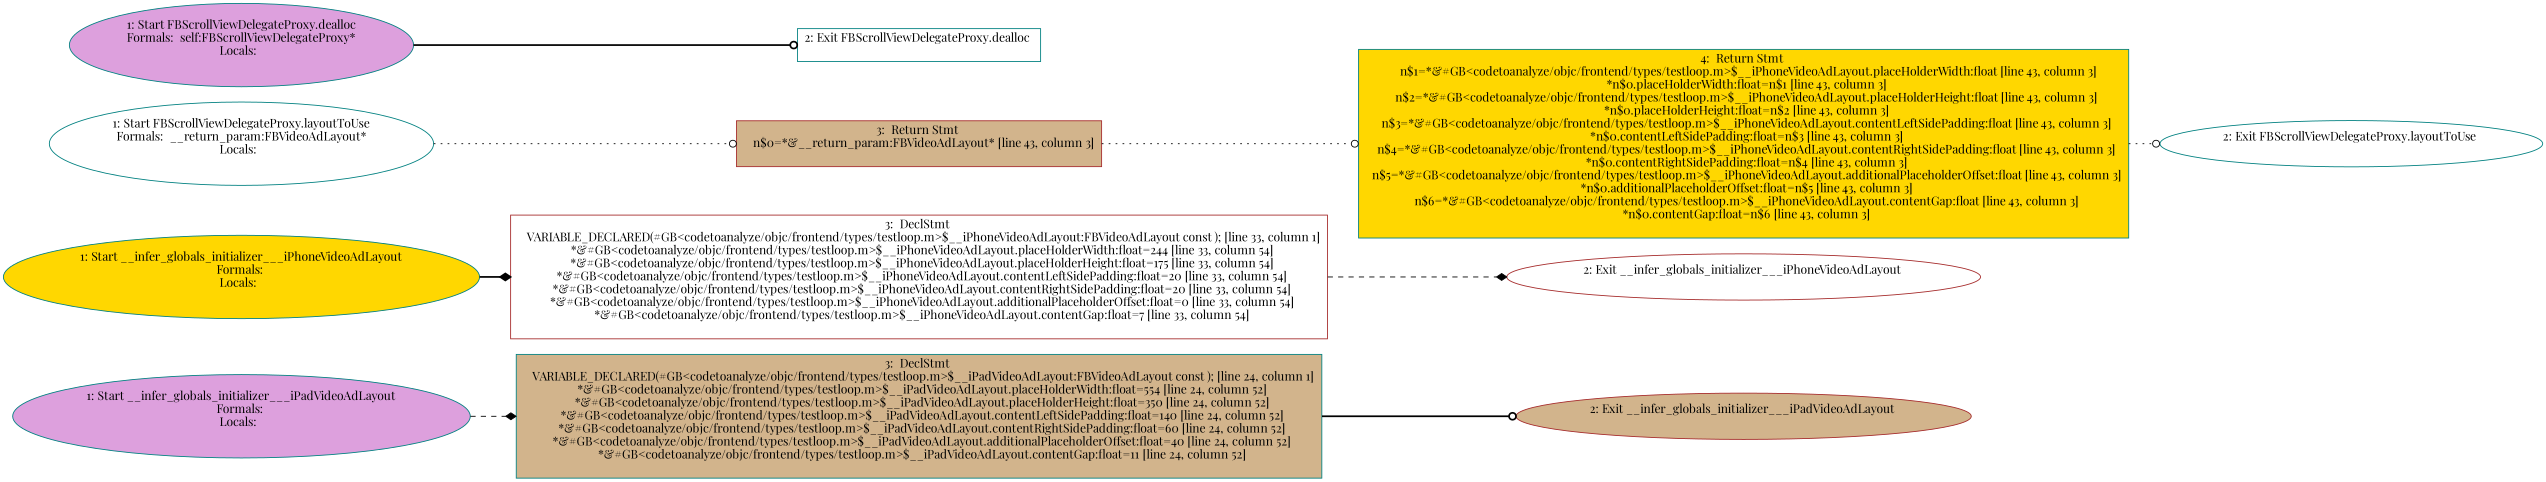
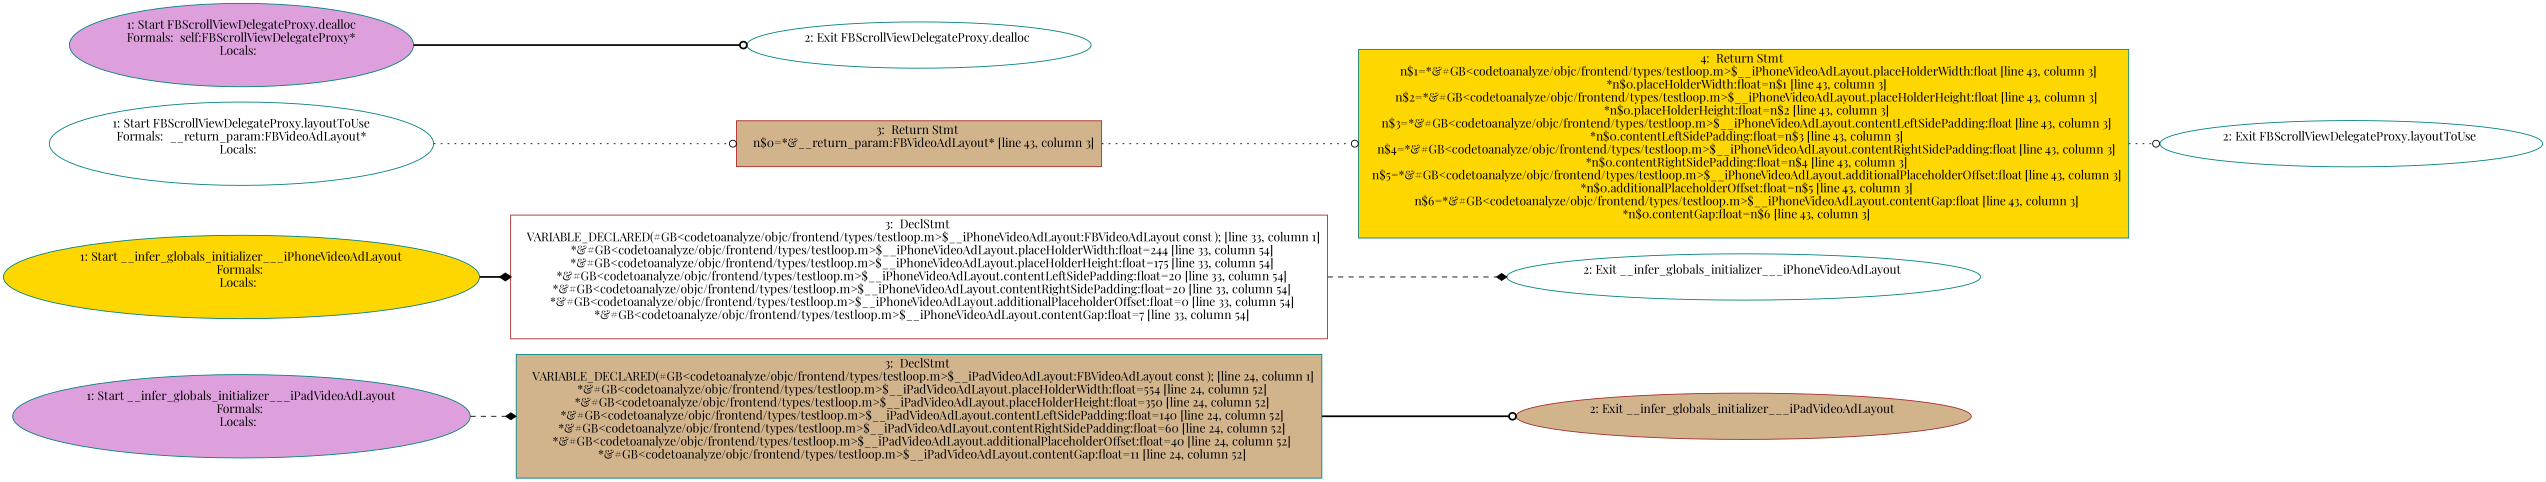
(919, 45) -> (919, 45)
(1744, 277) -> (1744, 277)
